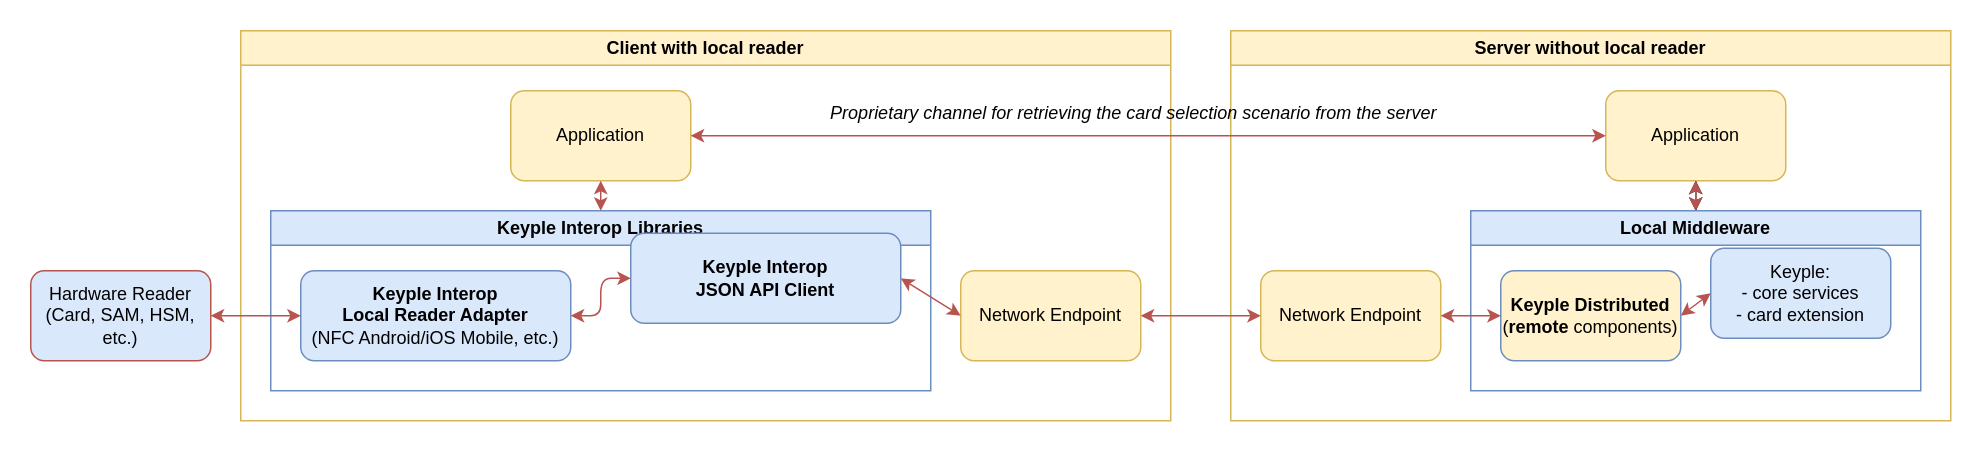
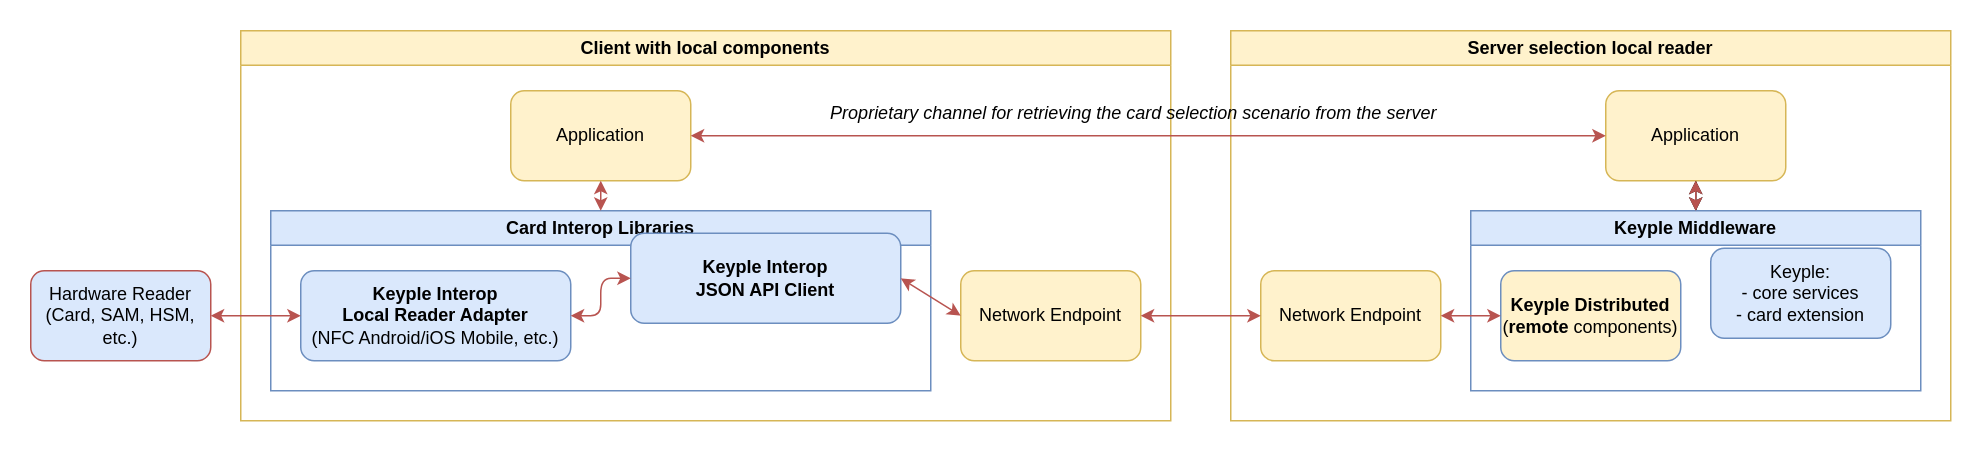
(706, 49) -> (706, 49)
(1591, 49) -> (1591, 49)
(601, 229) -> (601, 229)
(1696, 229) -> (1696, 229)
(1696, 305) -> none
